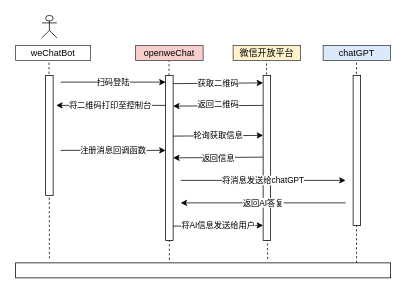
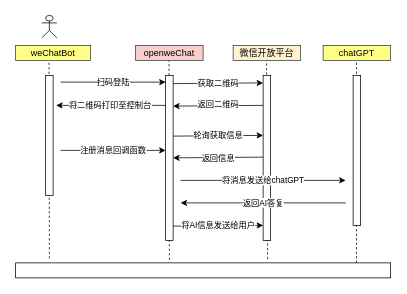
(53, 53) -> (53, 53)
(357, 53) -> (357, 53)
